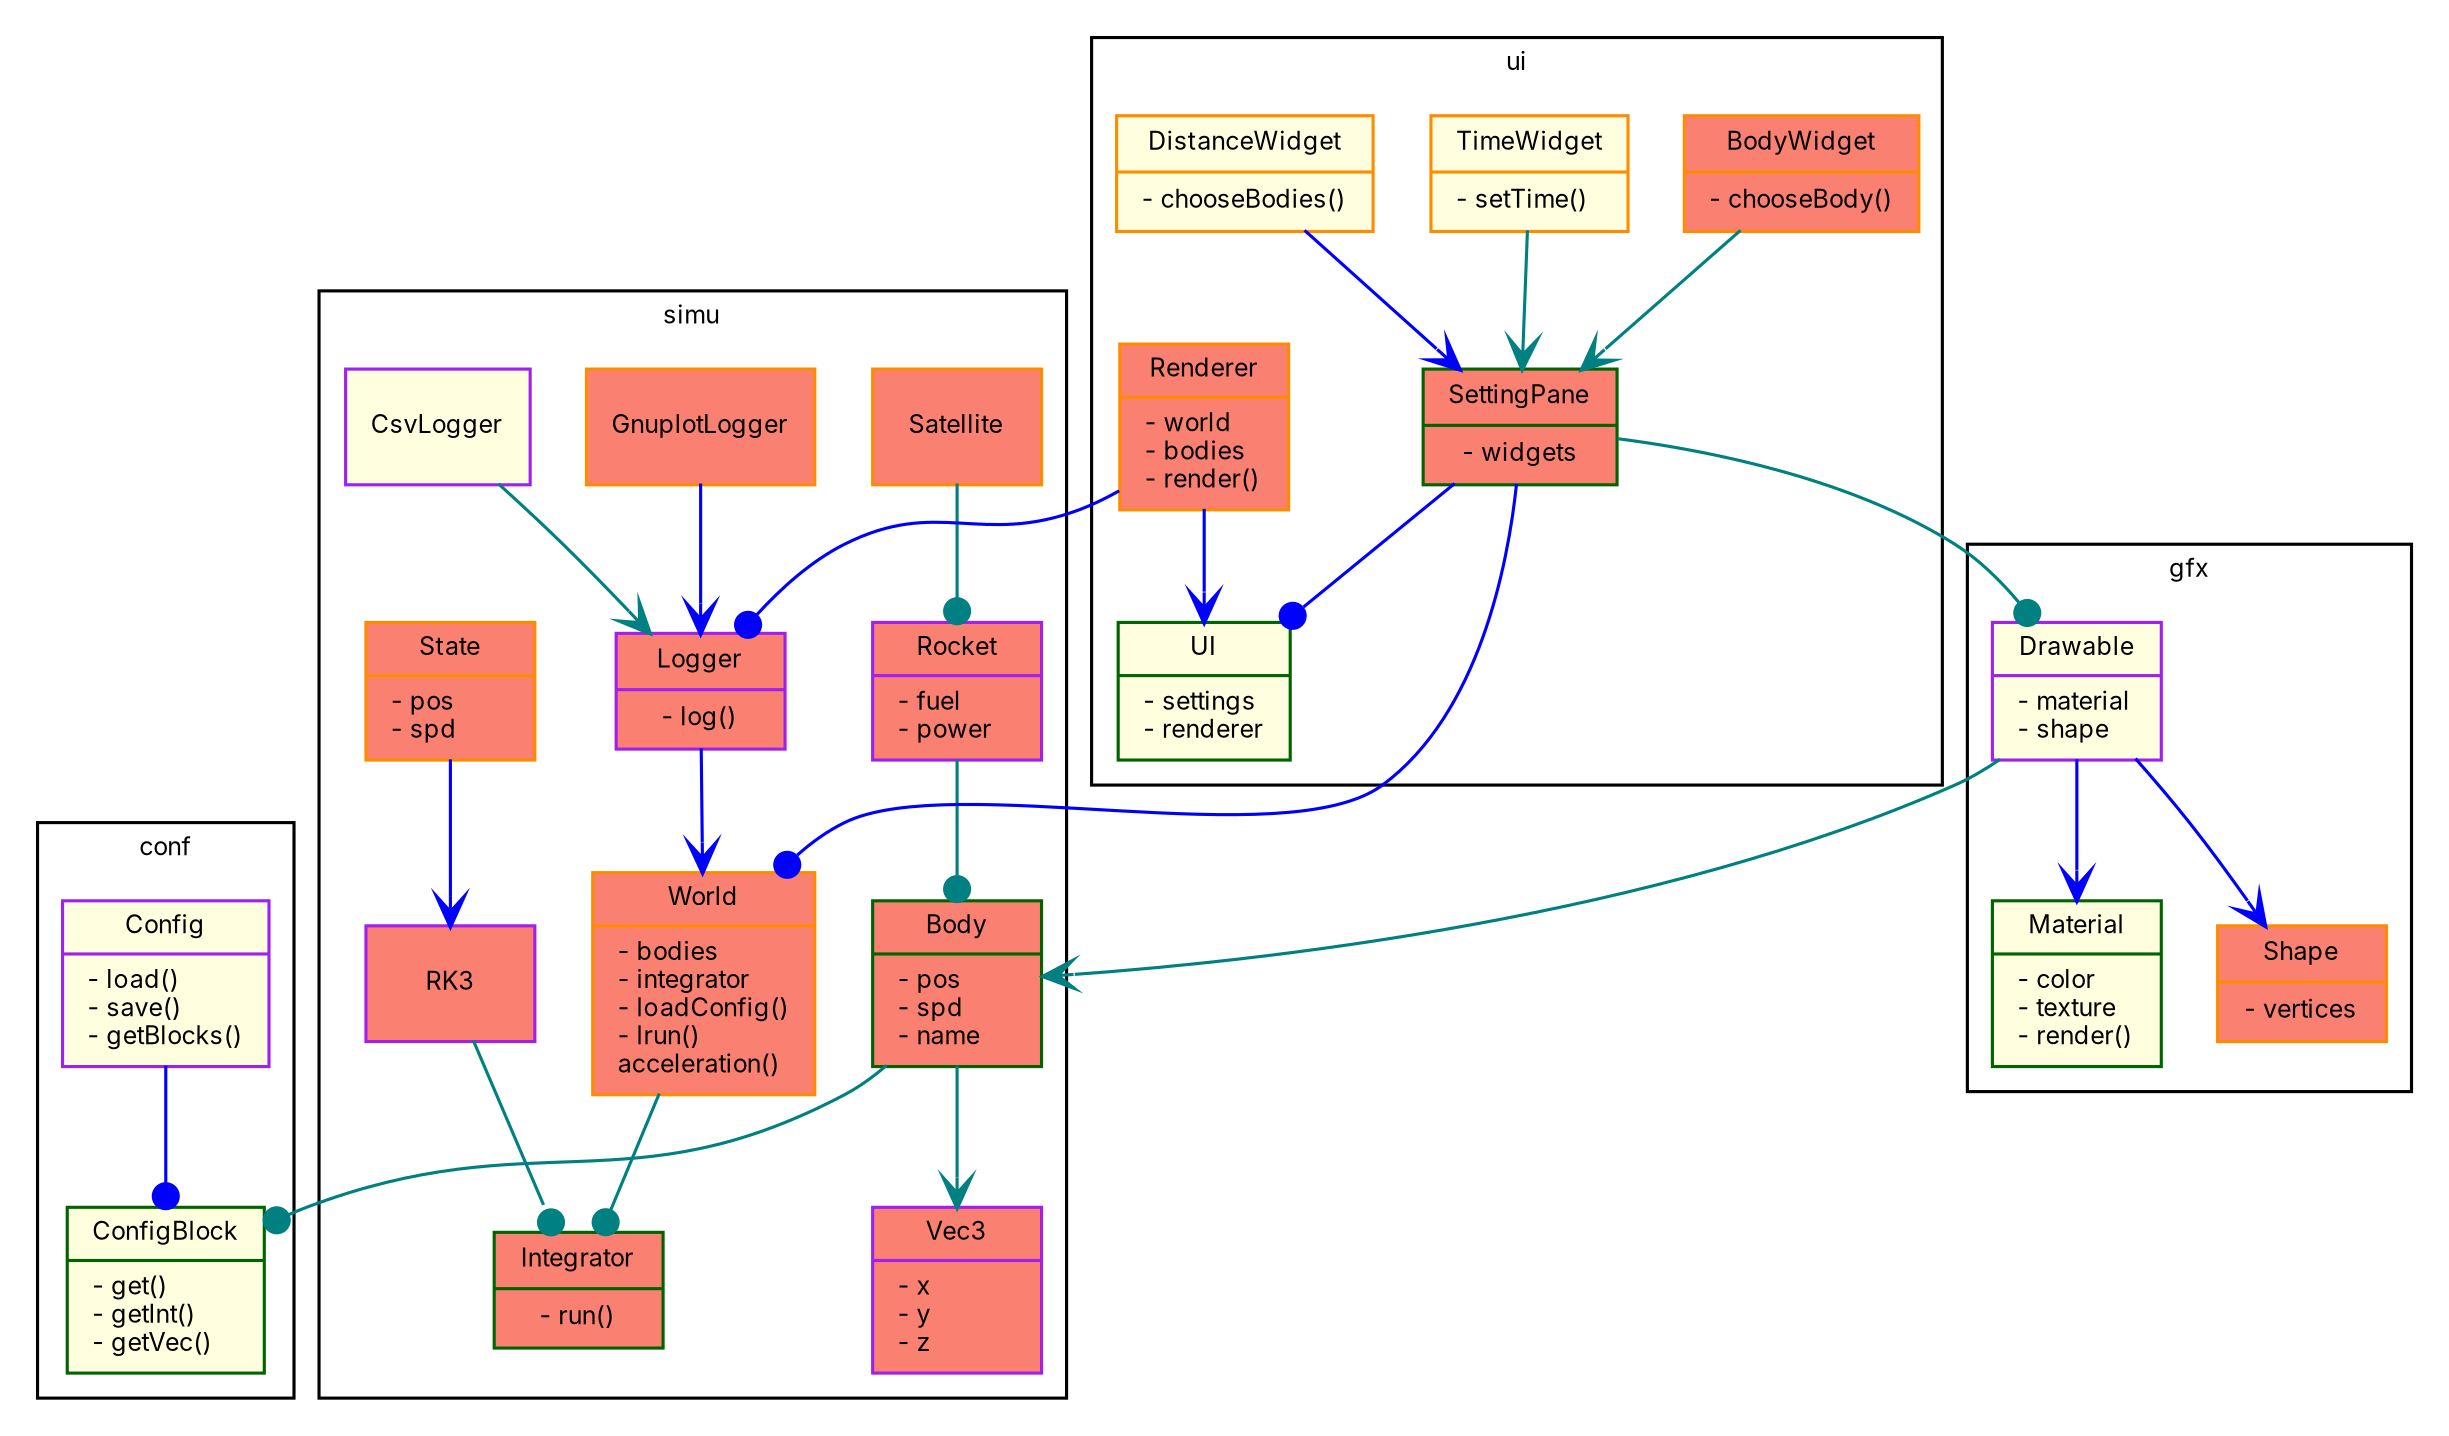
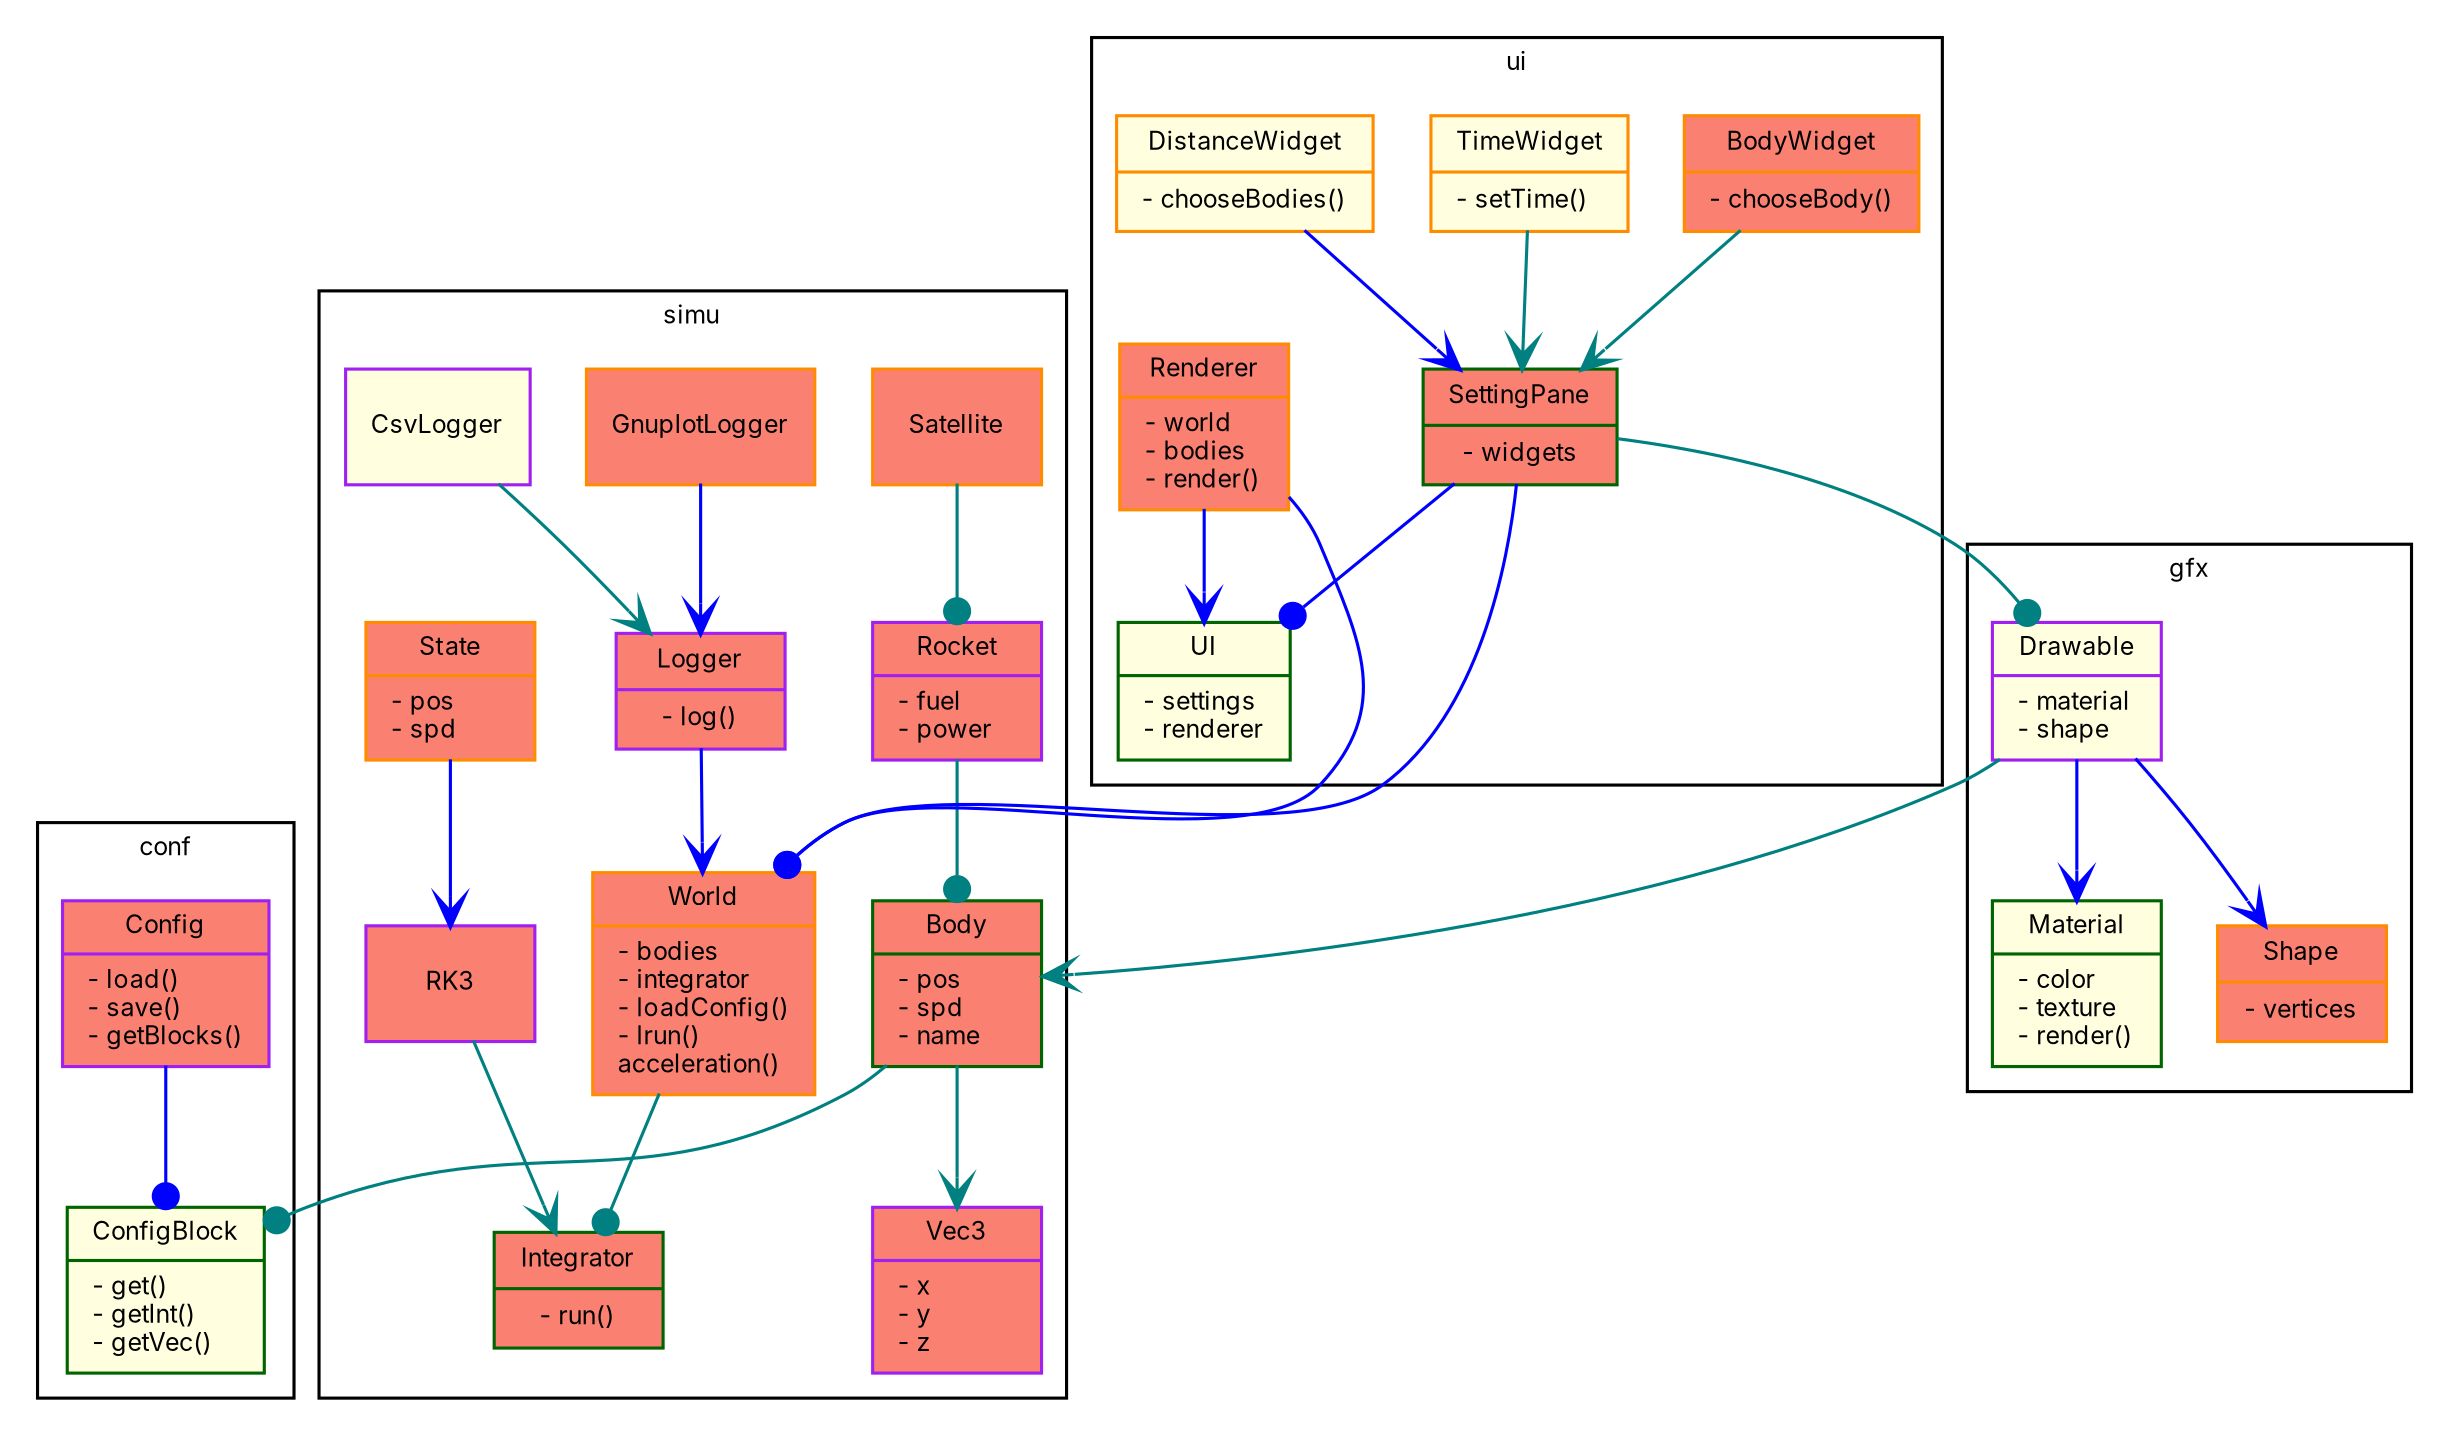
(927, 523) -> (1343, 755)
(166, 984) -> (166, 984)
(508, 1123) -> (508, 1123)
